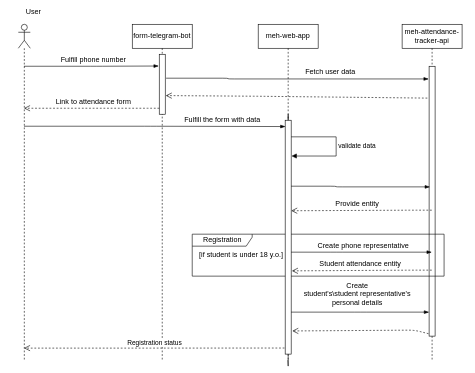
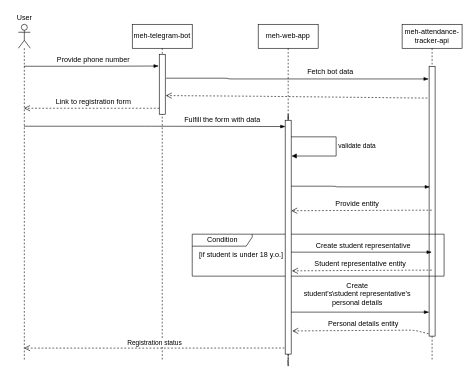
(33, 12) -> (24, 18)
(162, 36) -> (162, 36)
(94, 60) -> (94, 60)
(331, 72) -> (331, 72)
(94, 102) -> (94, 102)
(223, 240) -> (223, 240)
(364, 246) -> (364, 246)
(361, 264) -> (361, 264)
none -> (363, 324)
